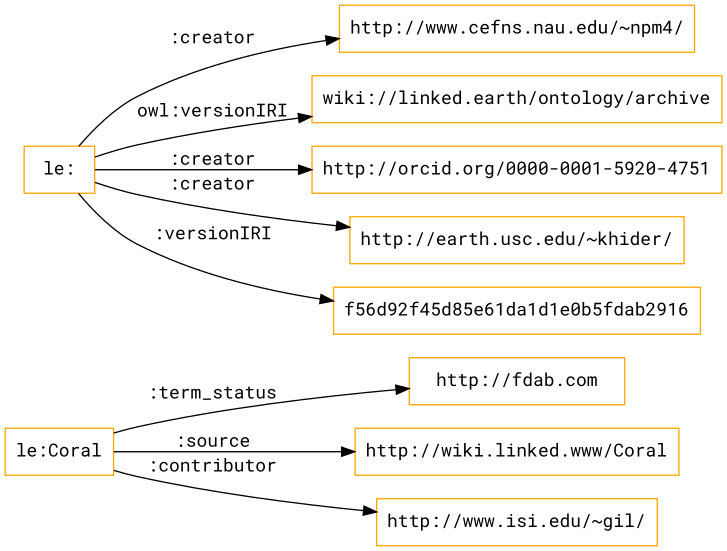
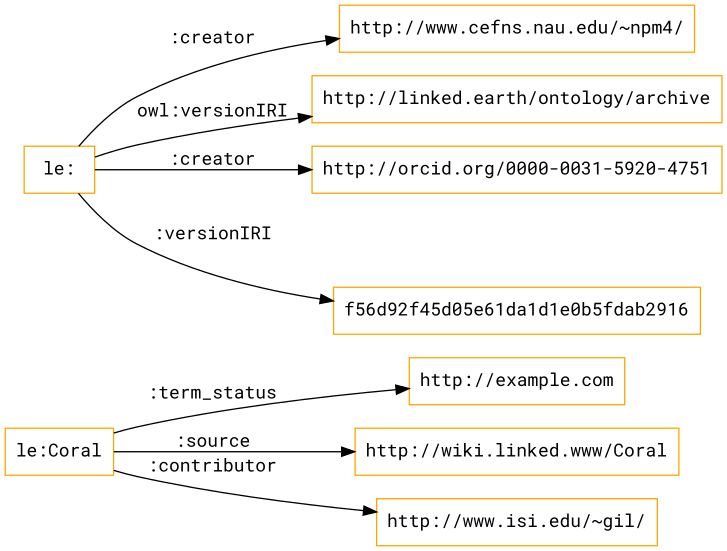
(517, 99) -> (517, 99)
(517, 170) -> (517, 170)
(517, 240) -> none
(517, 311) -> (517, 311)
(517, 381) -> (517, 381)
